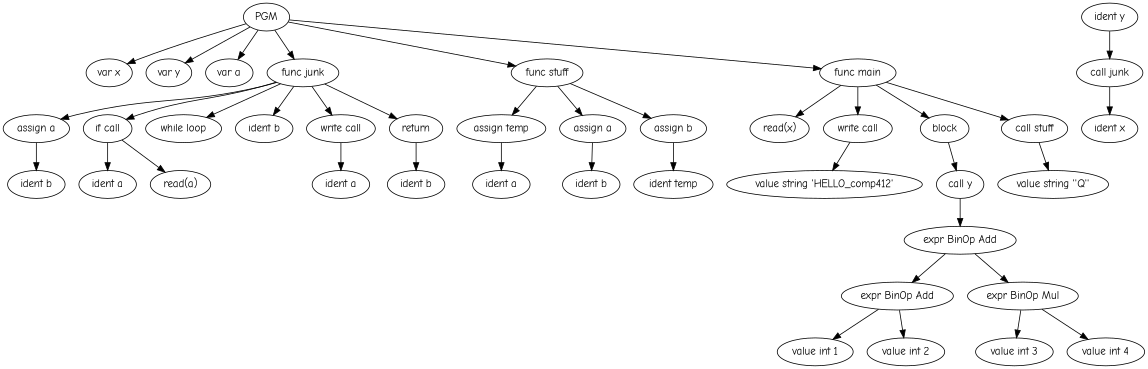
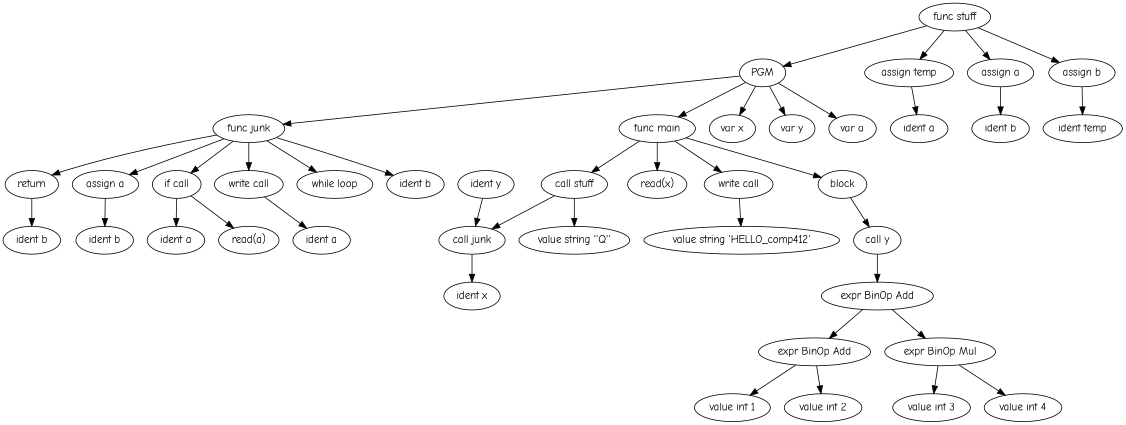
(398, 43) -> (859, 45)
none -> (527, 210)
